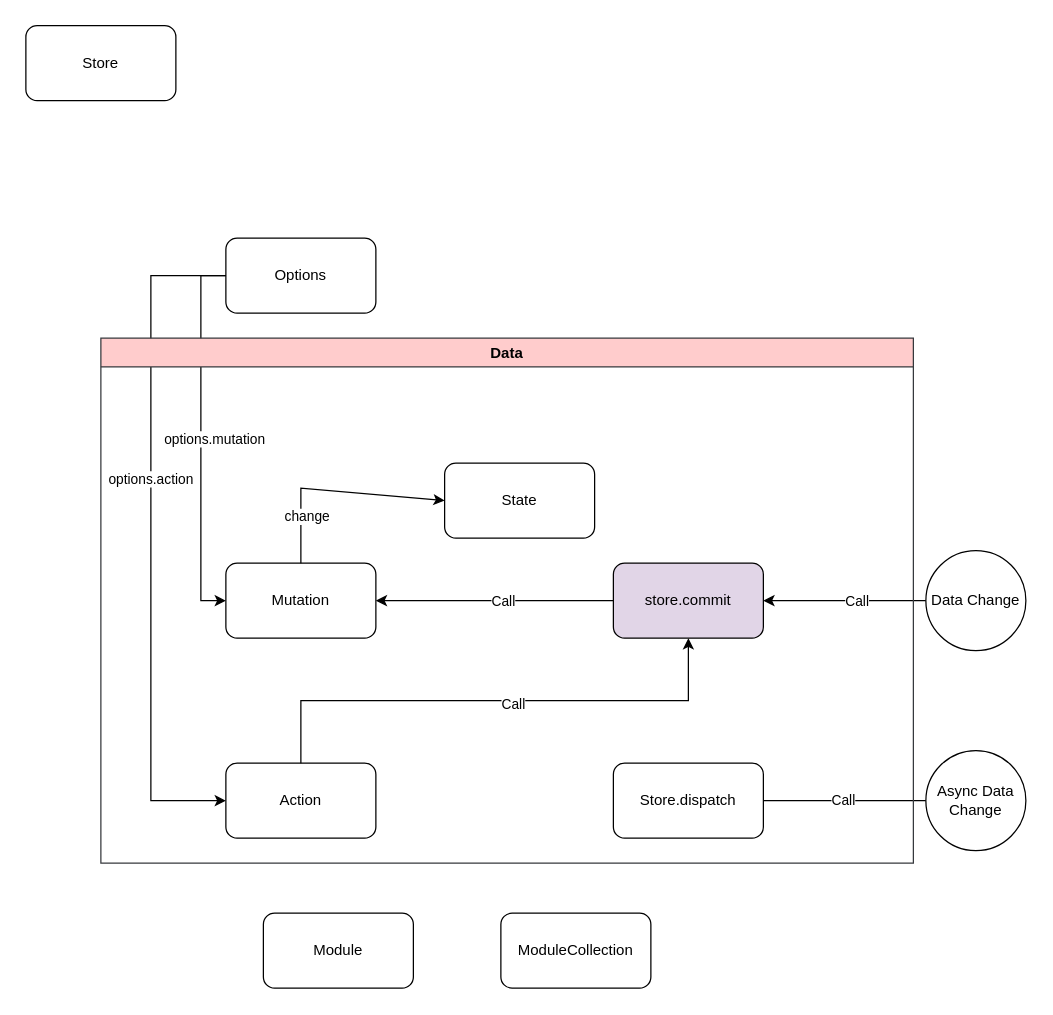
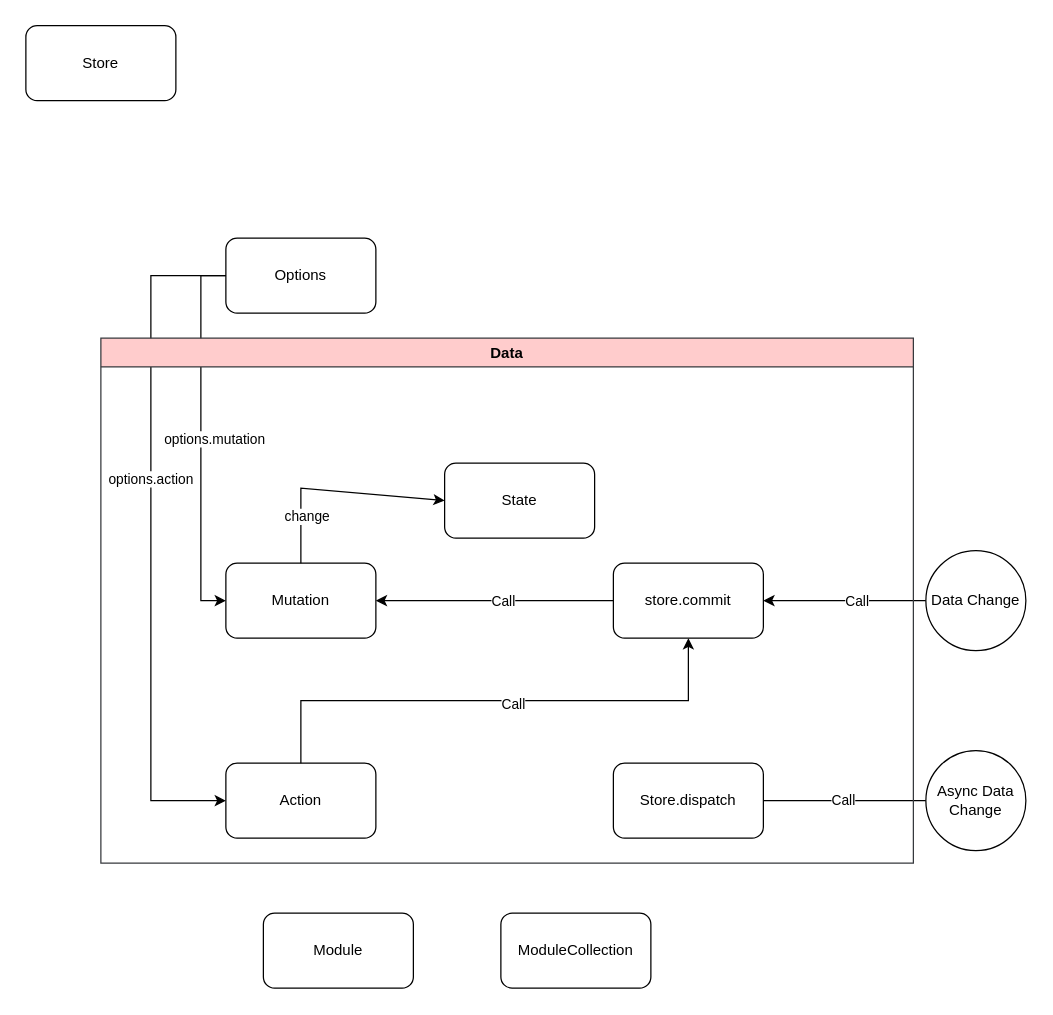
(688, 601) -> (688, 601)
